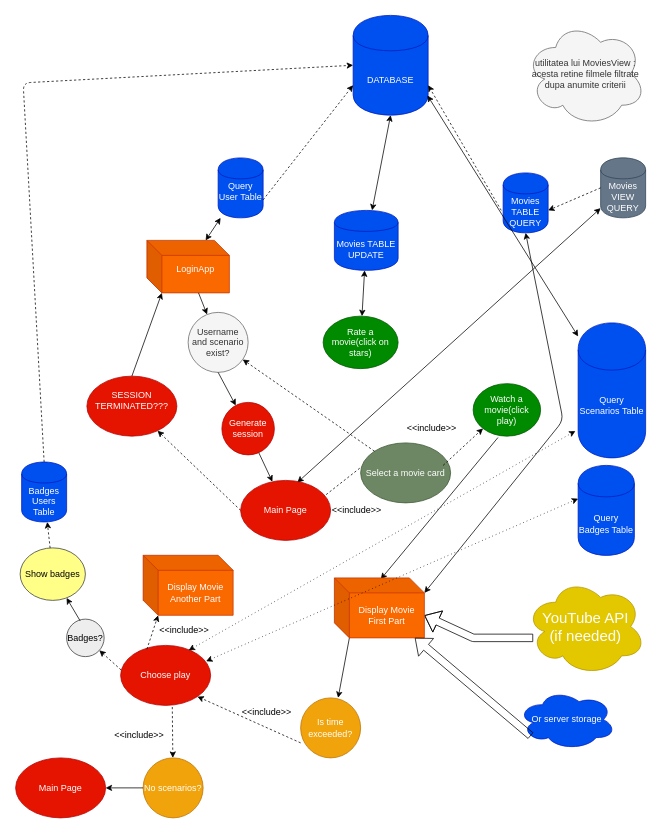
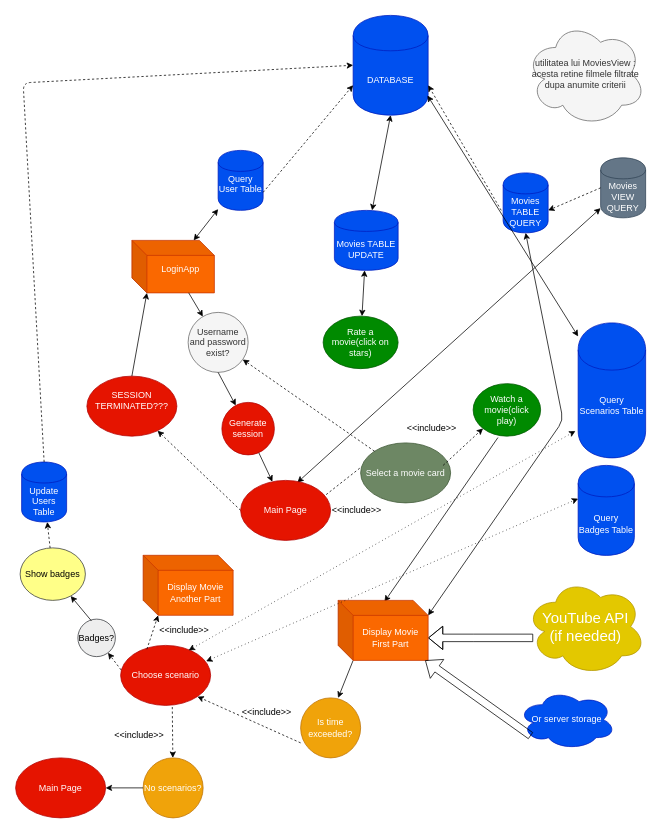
(240, 188) -> (240, 180)
(188, 267) -> (173, 267)
(218, 342) -> (218, 342)
(44, 501) -> (44, 501)
(379, 608) -> (383, 630)
(85, 638) -> (96, 638)
(165, 675) -> (165, 675)
